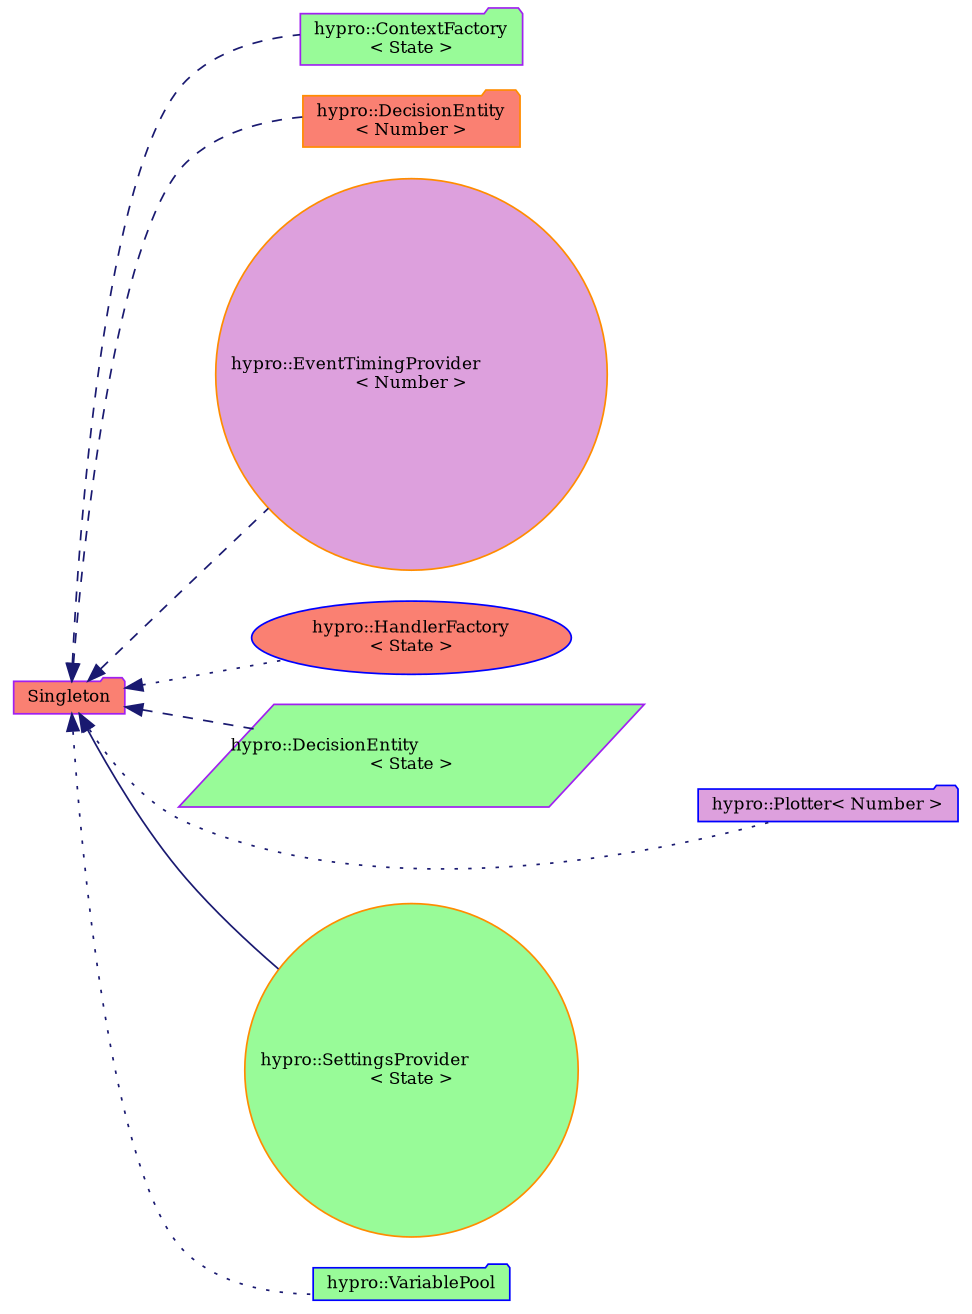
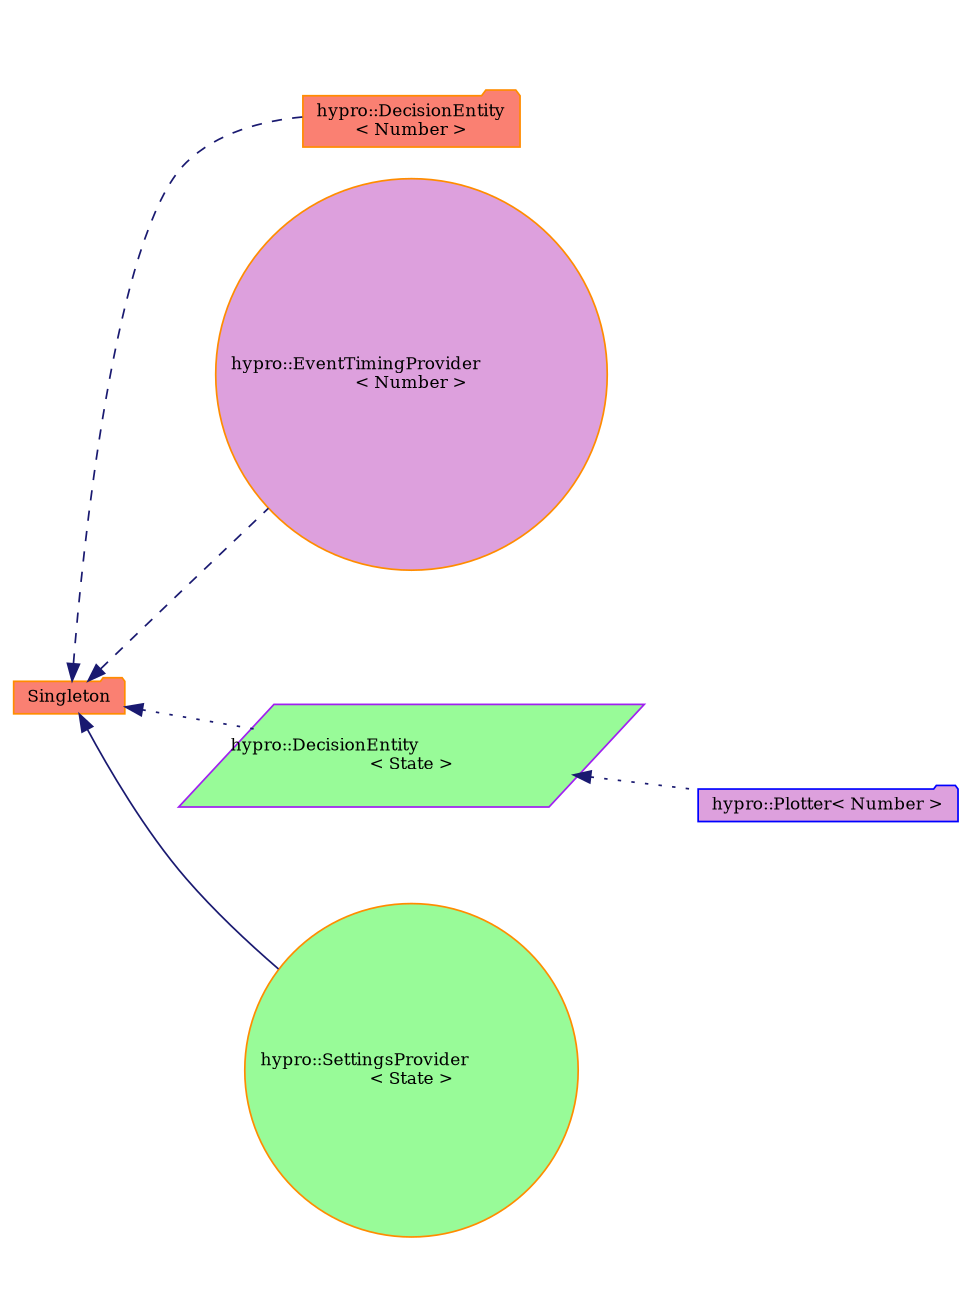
(411, 39) -> none
(411, 638) -> none
(69, 698) -> (69, 698)
(199, 720) -> (199, 720)
(410, 868) -> (644, 783)
(411, 1284) -> none
